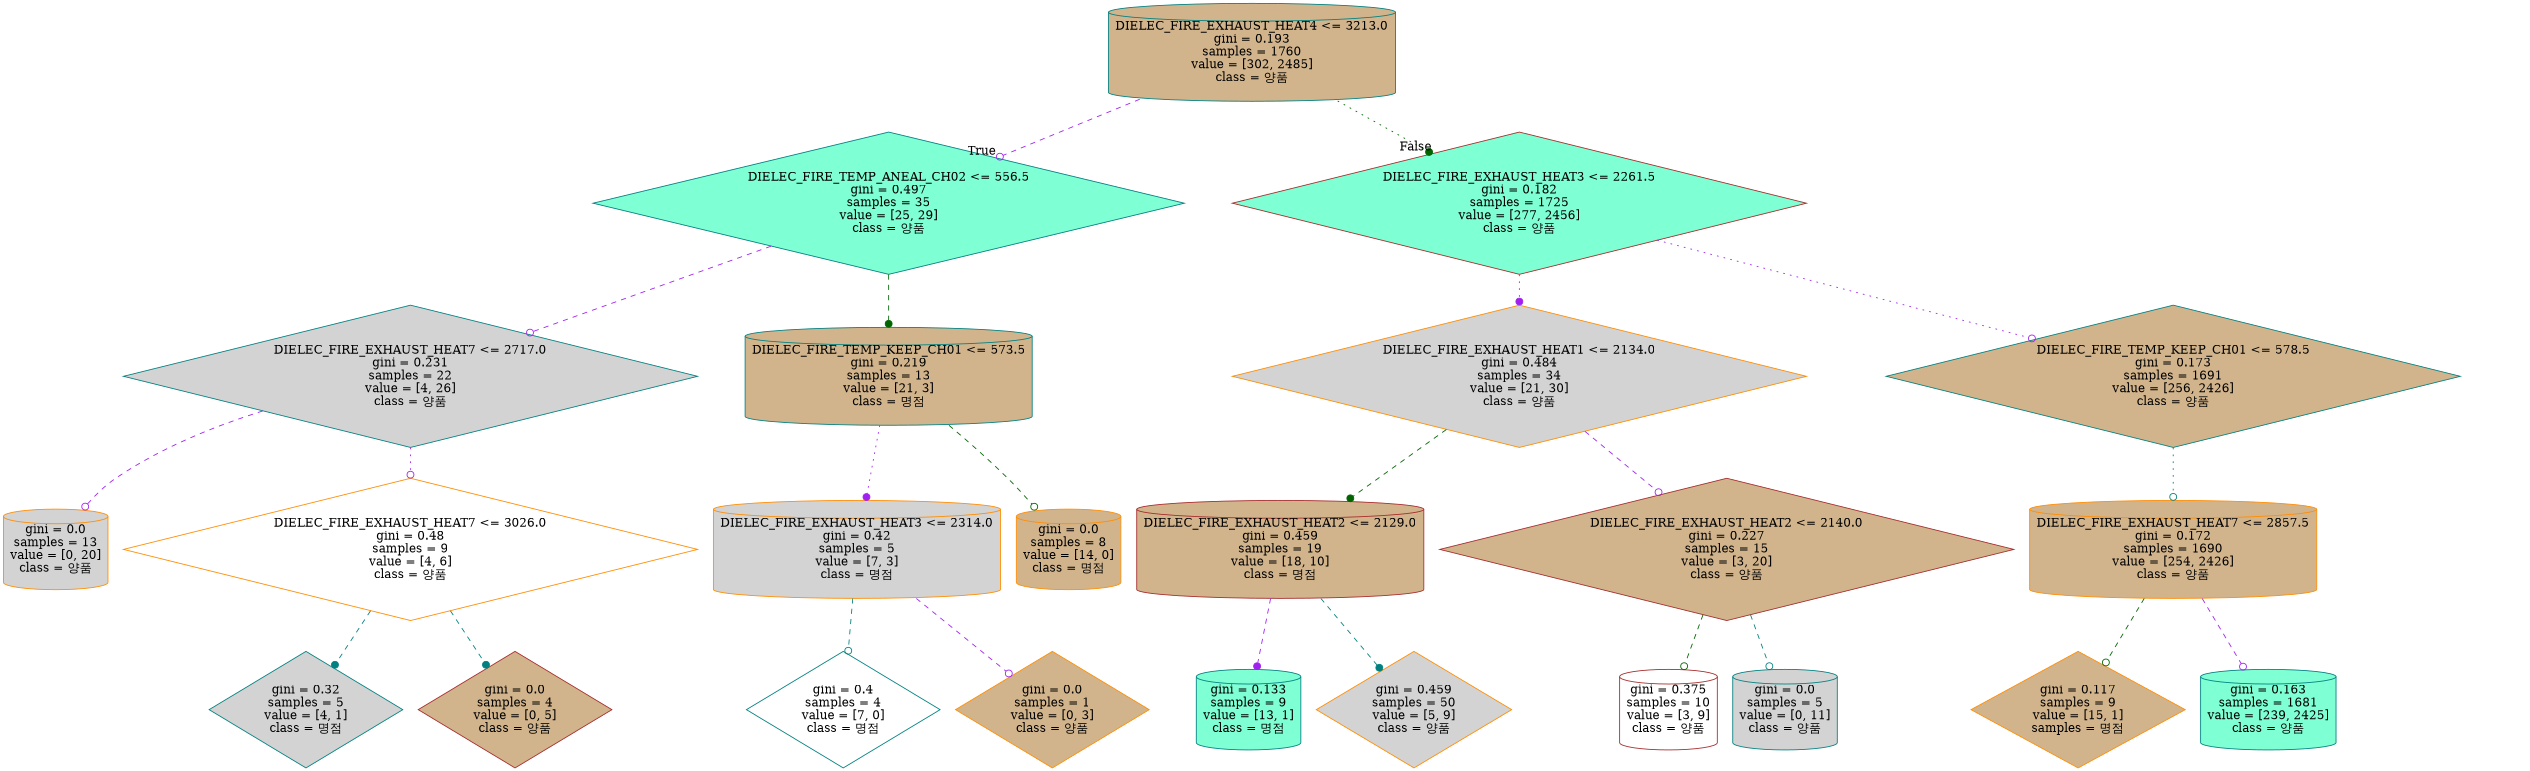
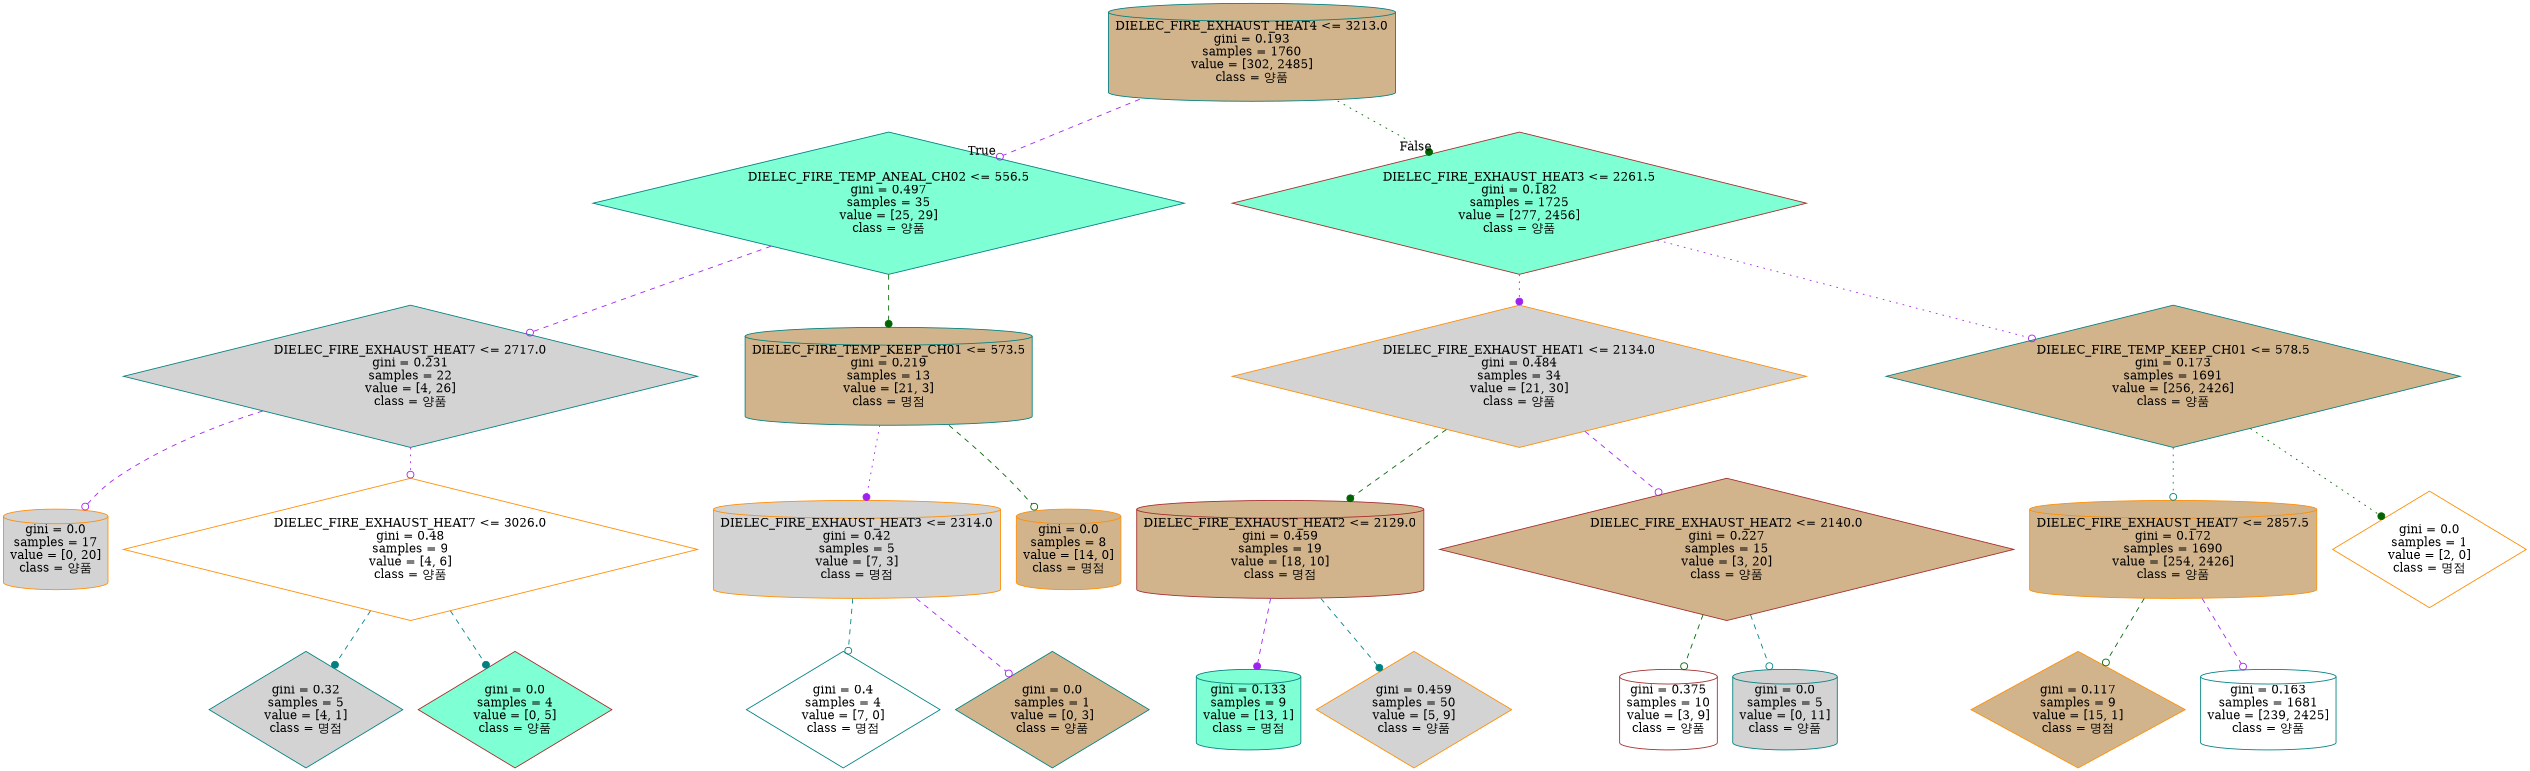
(56, 549) -> (56, 549)
none -> (2429, 549)
(515, 710) -> (515, 710)
(1052, 710) -> (1052, 710)
(2078, 710) -> (2078, 710)
(2268, 710) -> (2268, 710)
